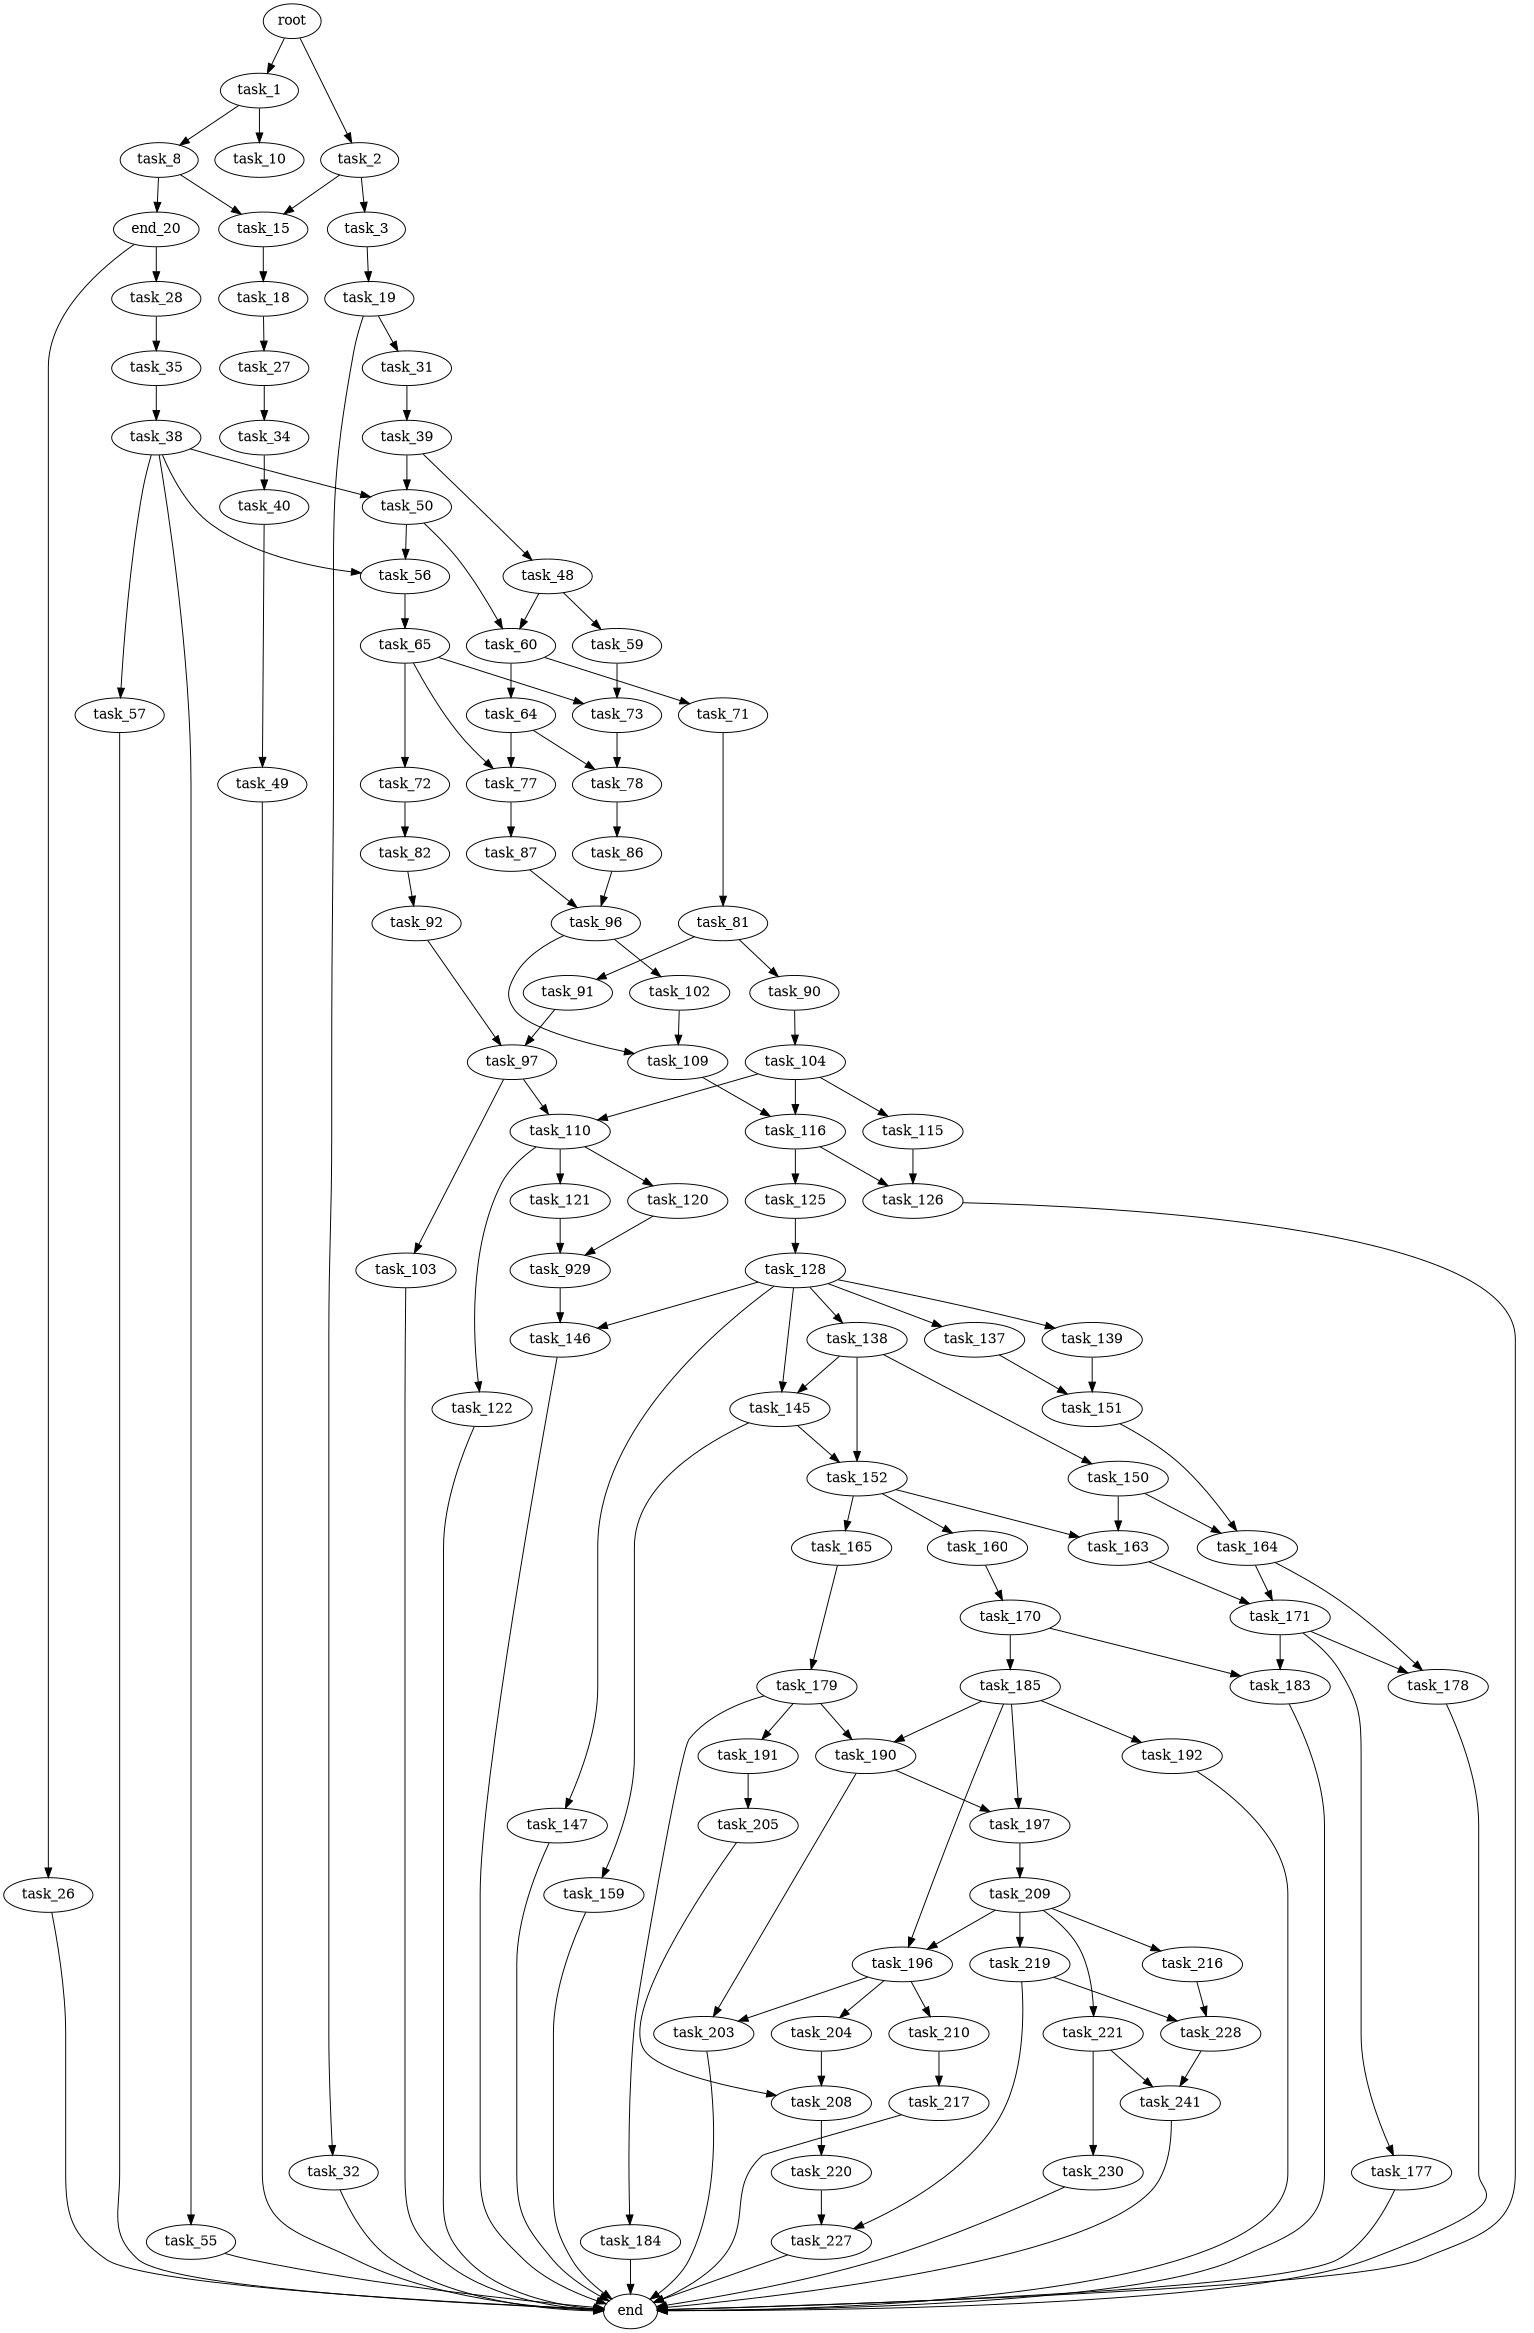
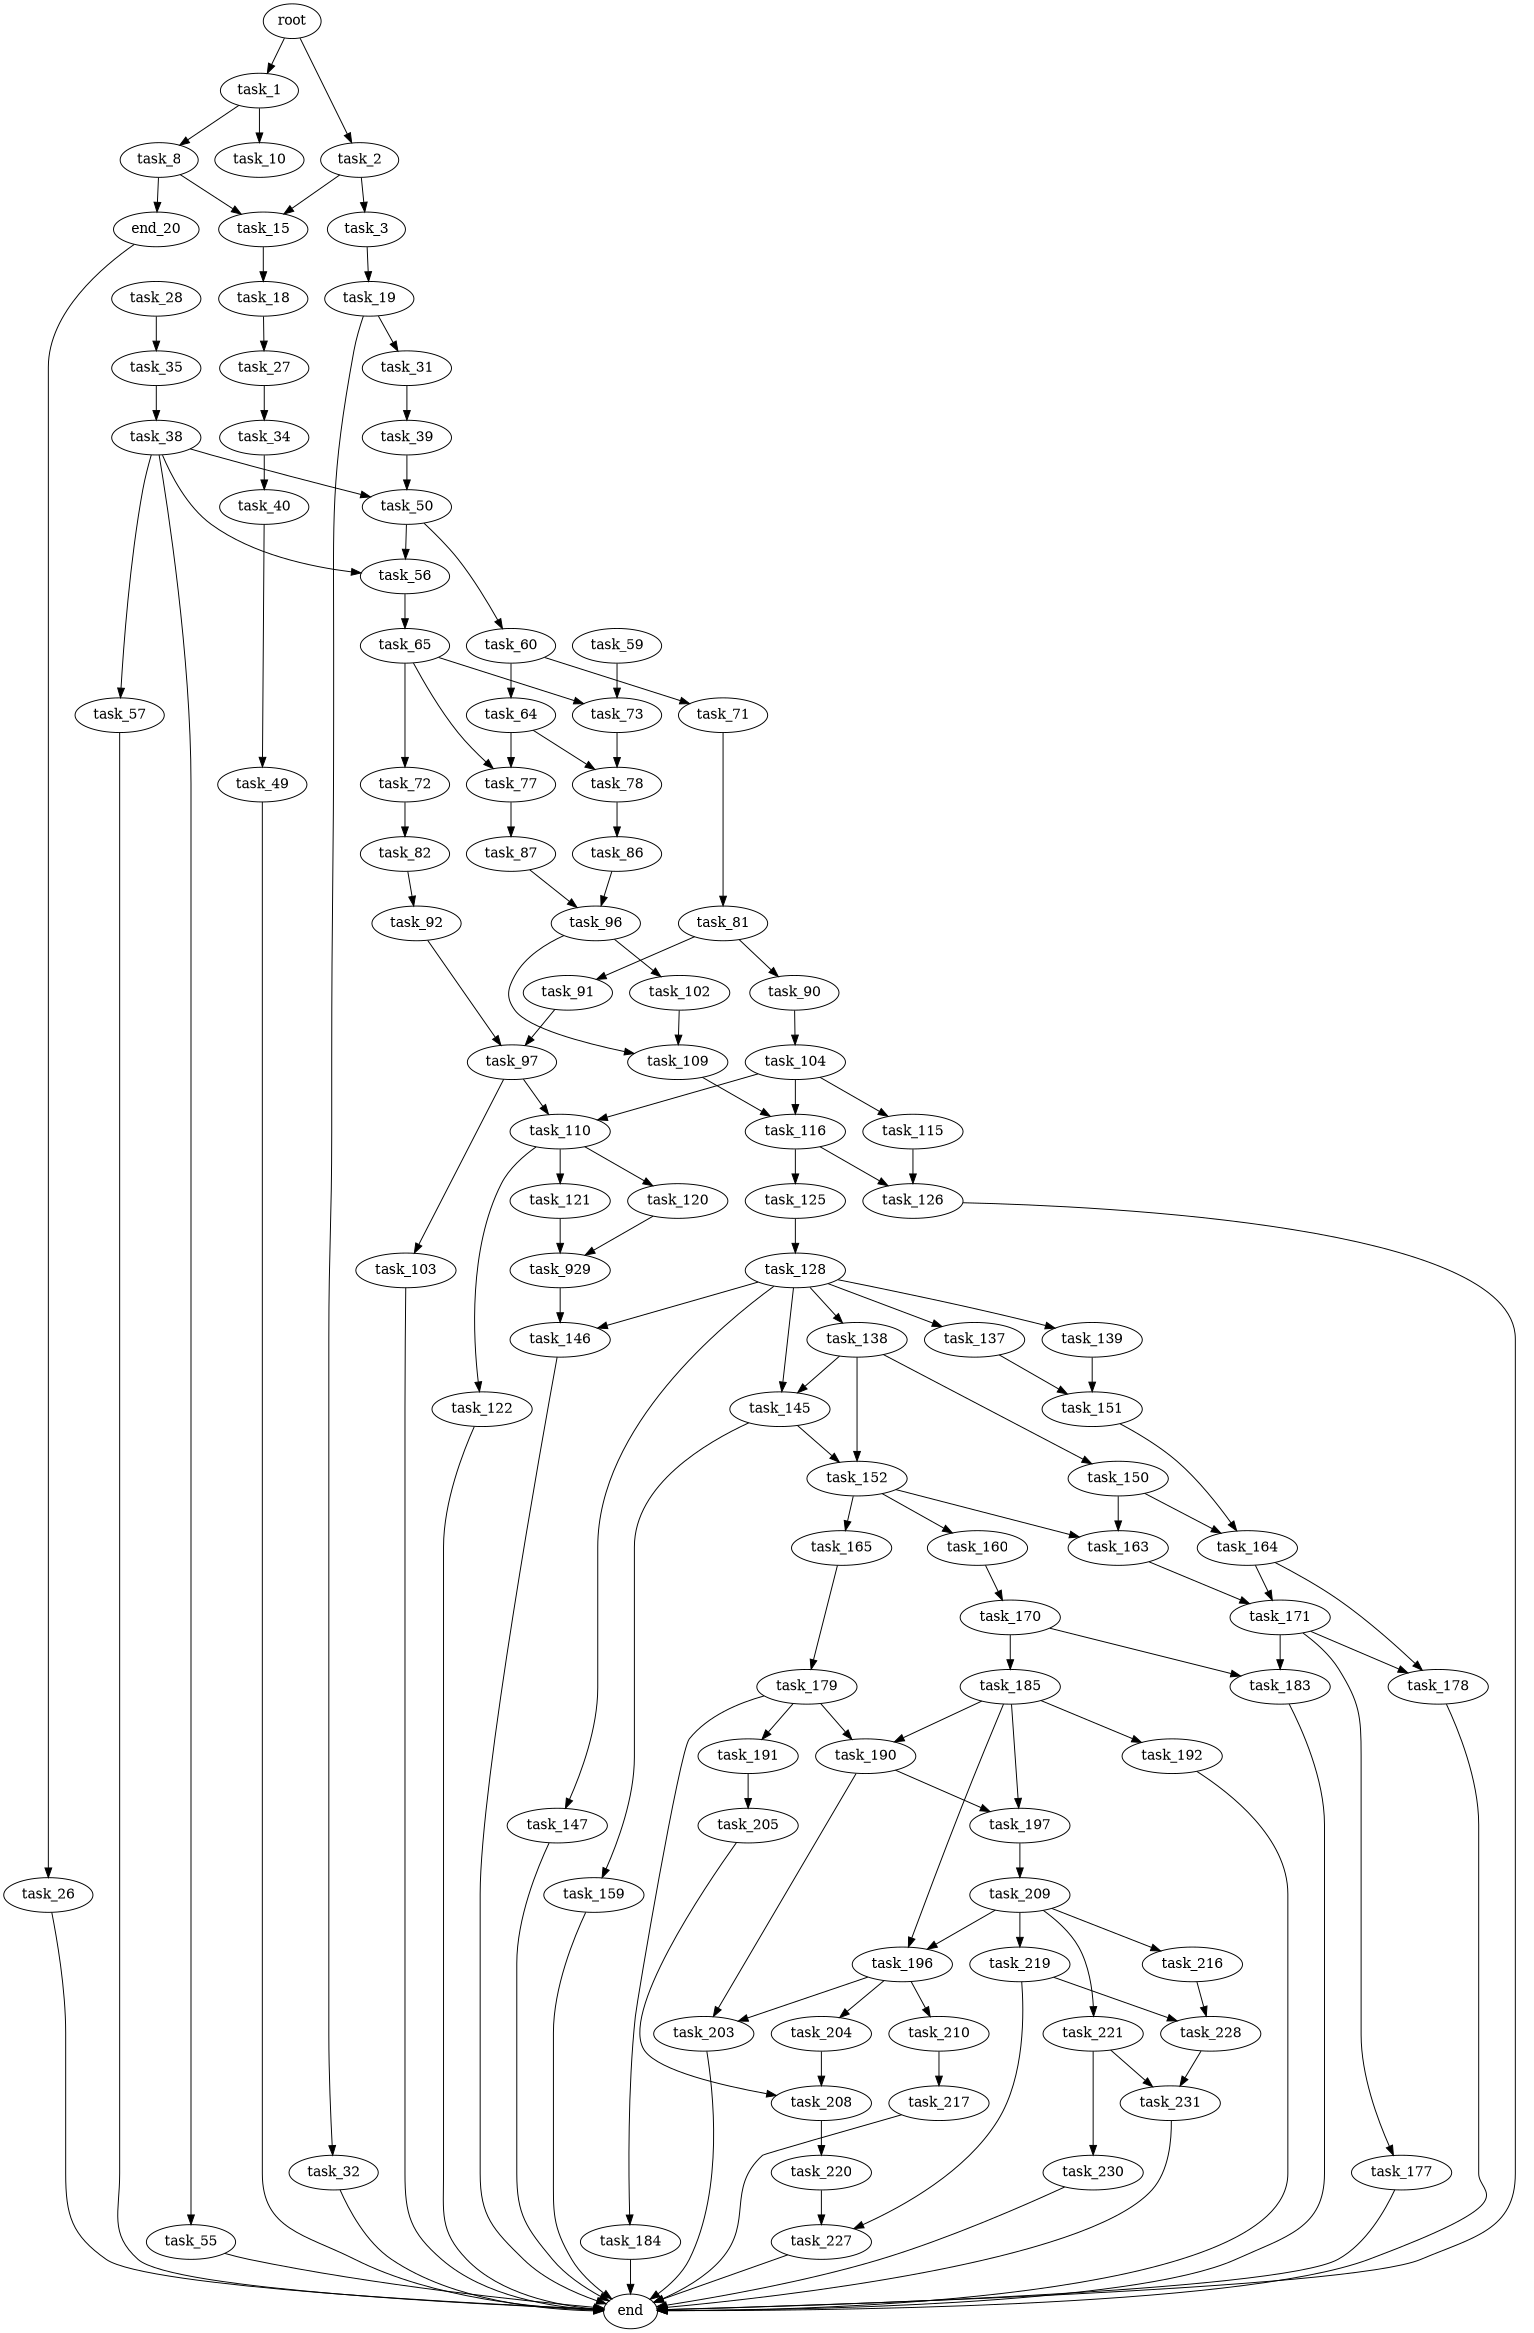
(156, 259) -> none
(548, 576) -> none
(1170, 2103) -> (1170, 2103)
